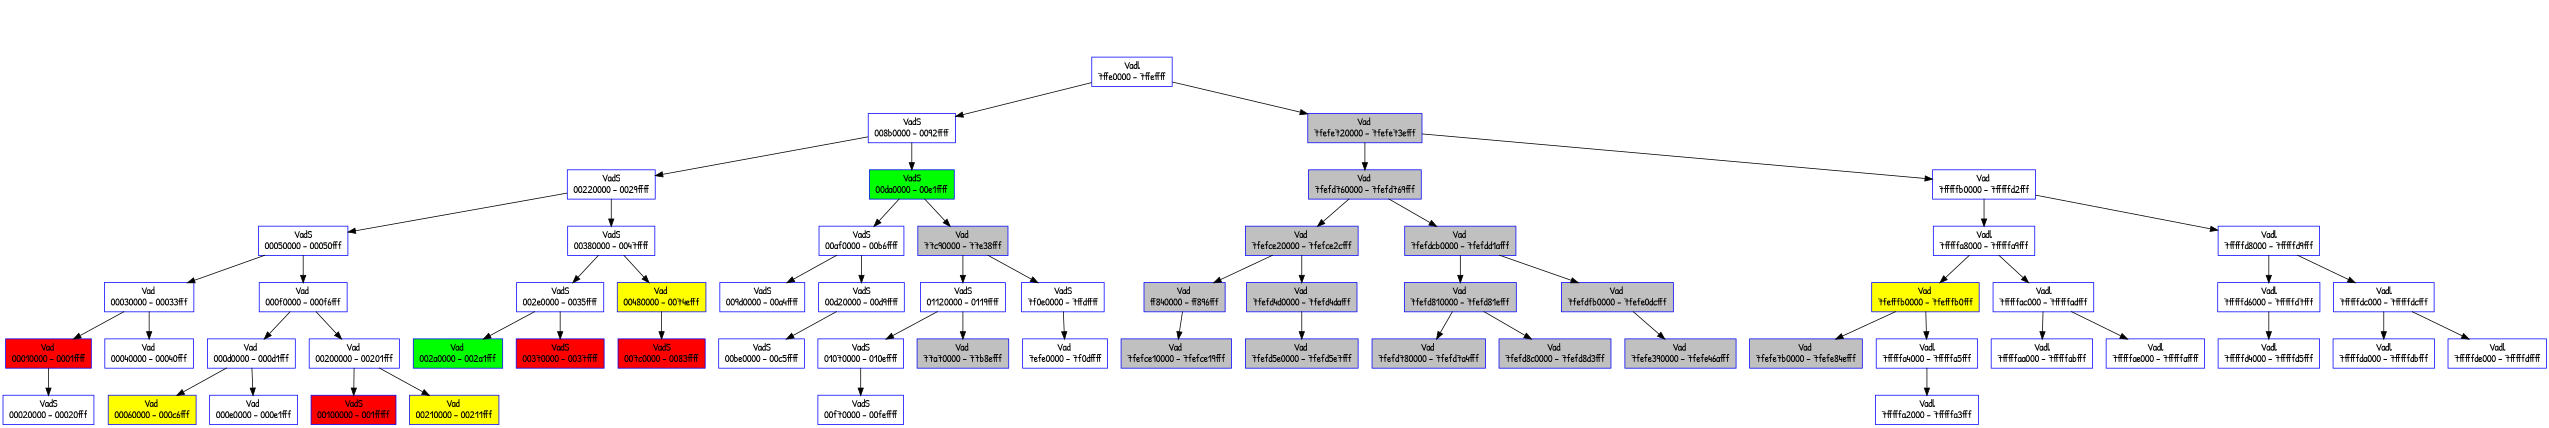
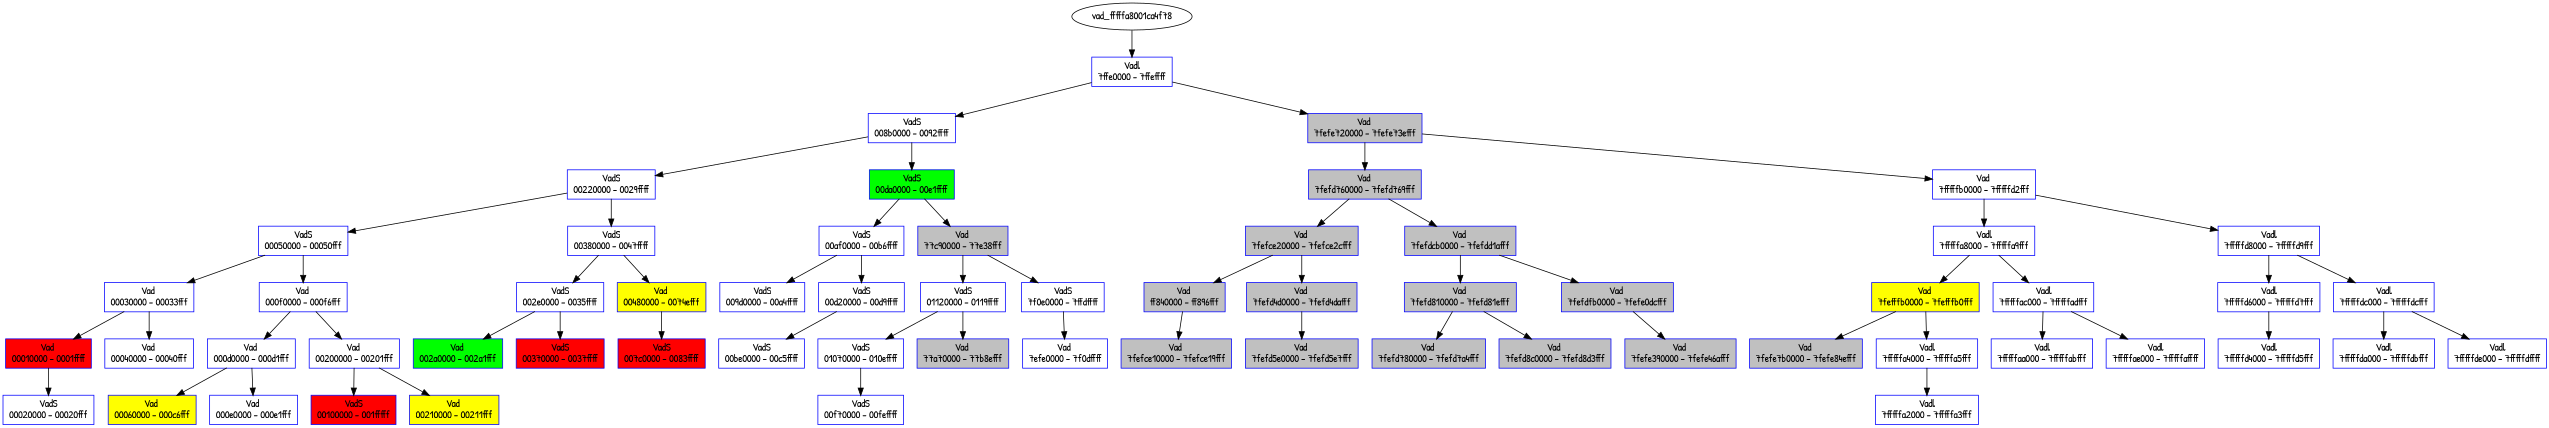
none -> (1132, 17)
